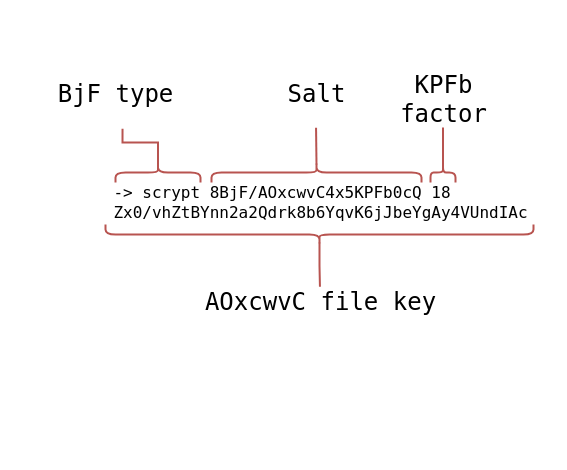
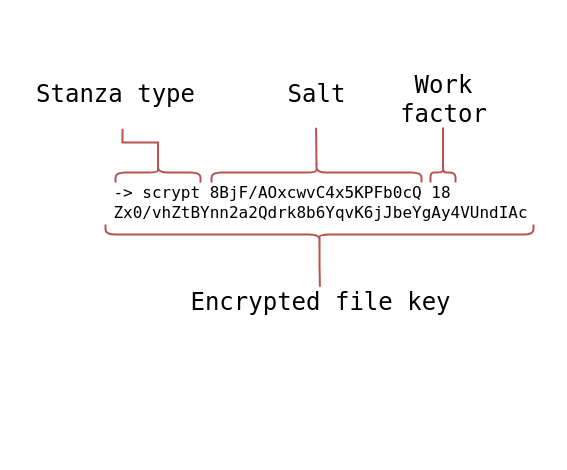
(116, 95) -> (116, 95)
(444, 100) -> (444, 100)
(321, 303) -> (321, 303)
